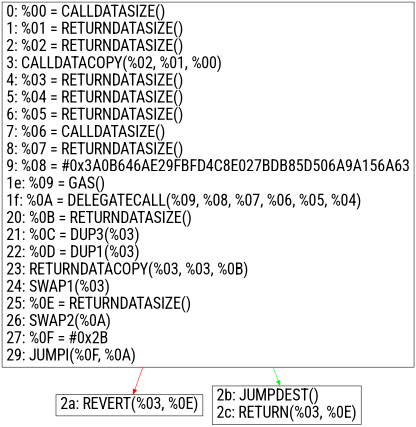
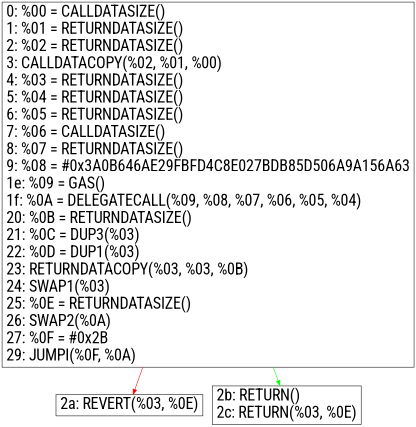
(287, 405) -> (287, 405)
